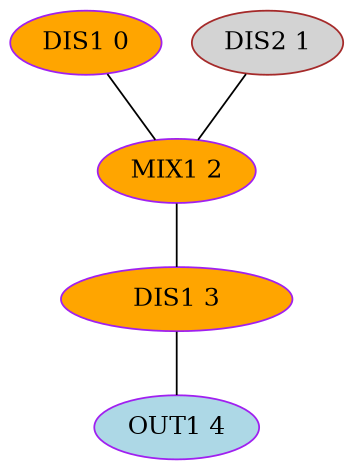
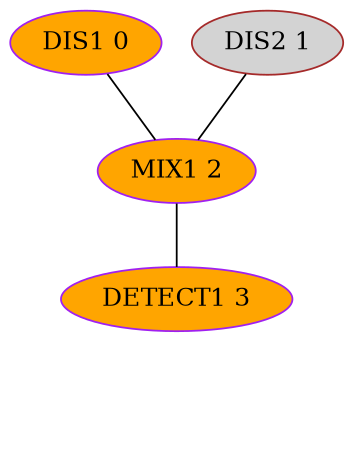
(177, 299) -> (177, 299)
(177, 427) -> none
